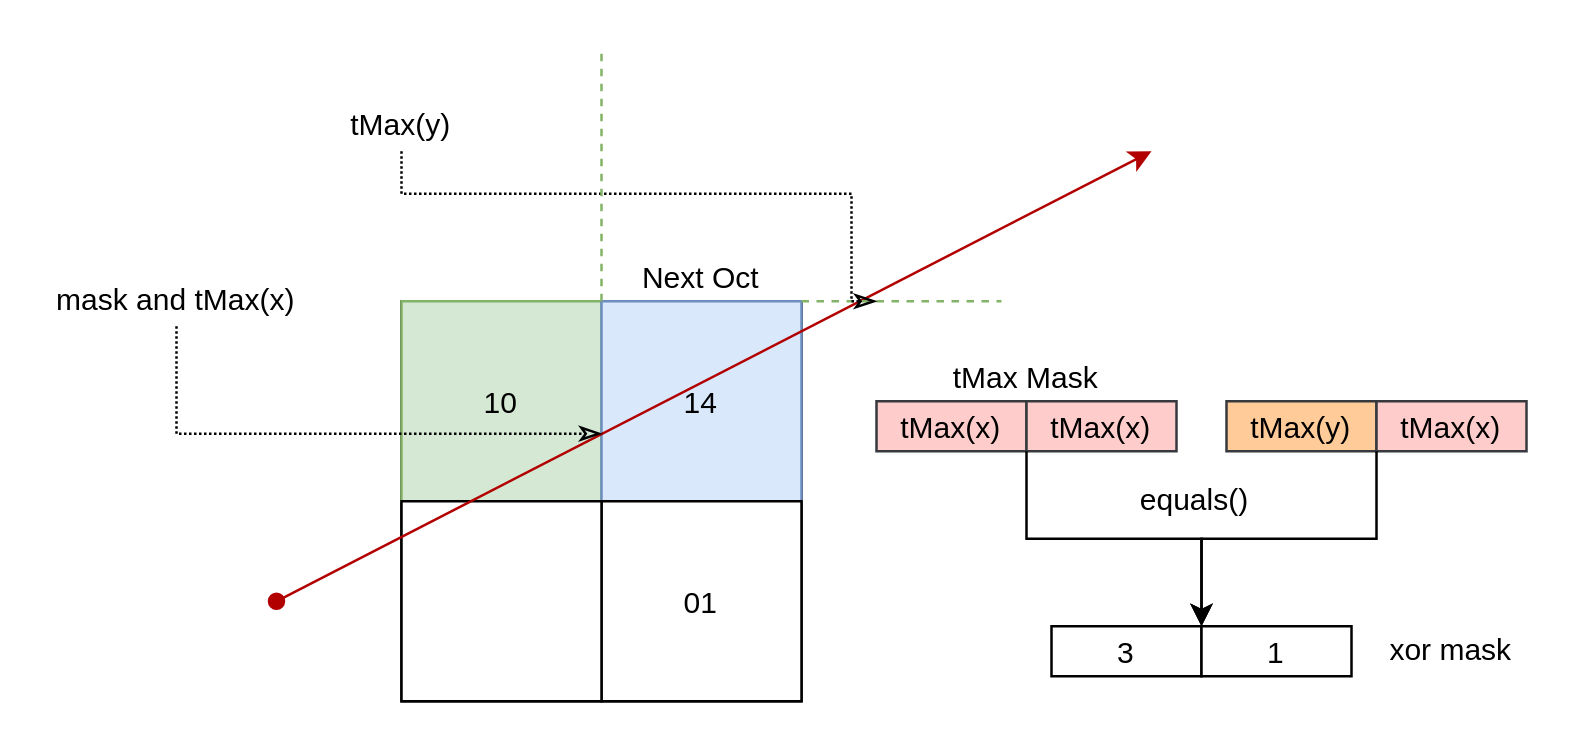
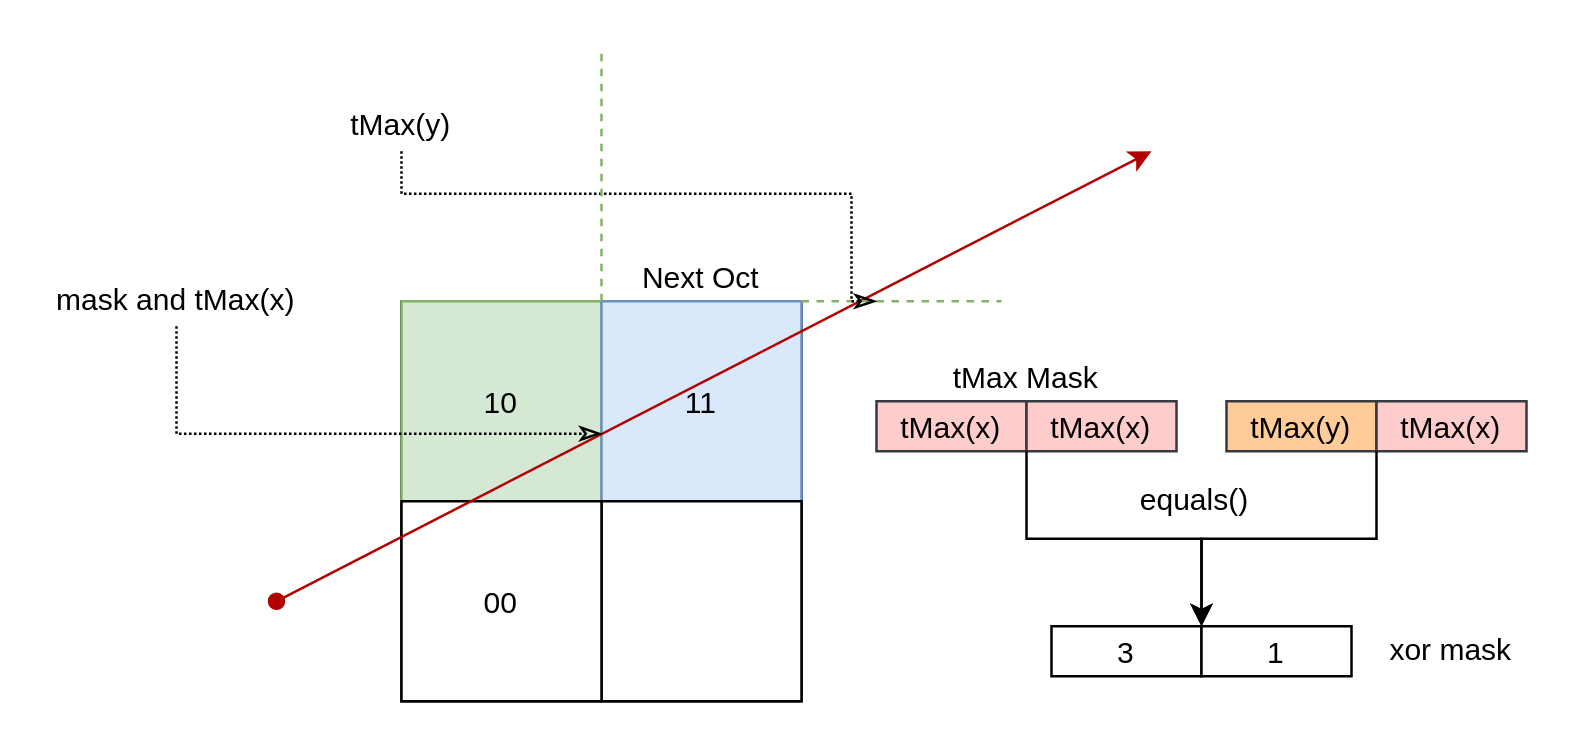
(700, 403) -> (700, 403)
none -> (501, 601)
(701, 601) -> none
